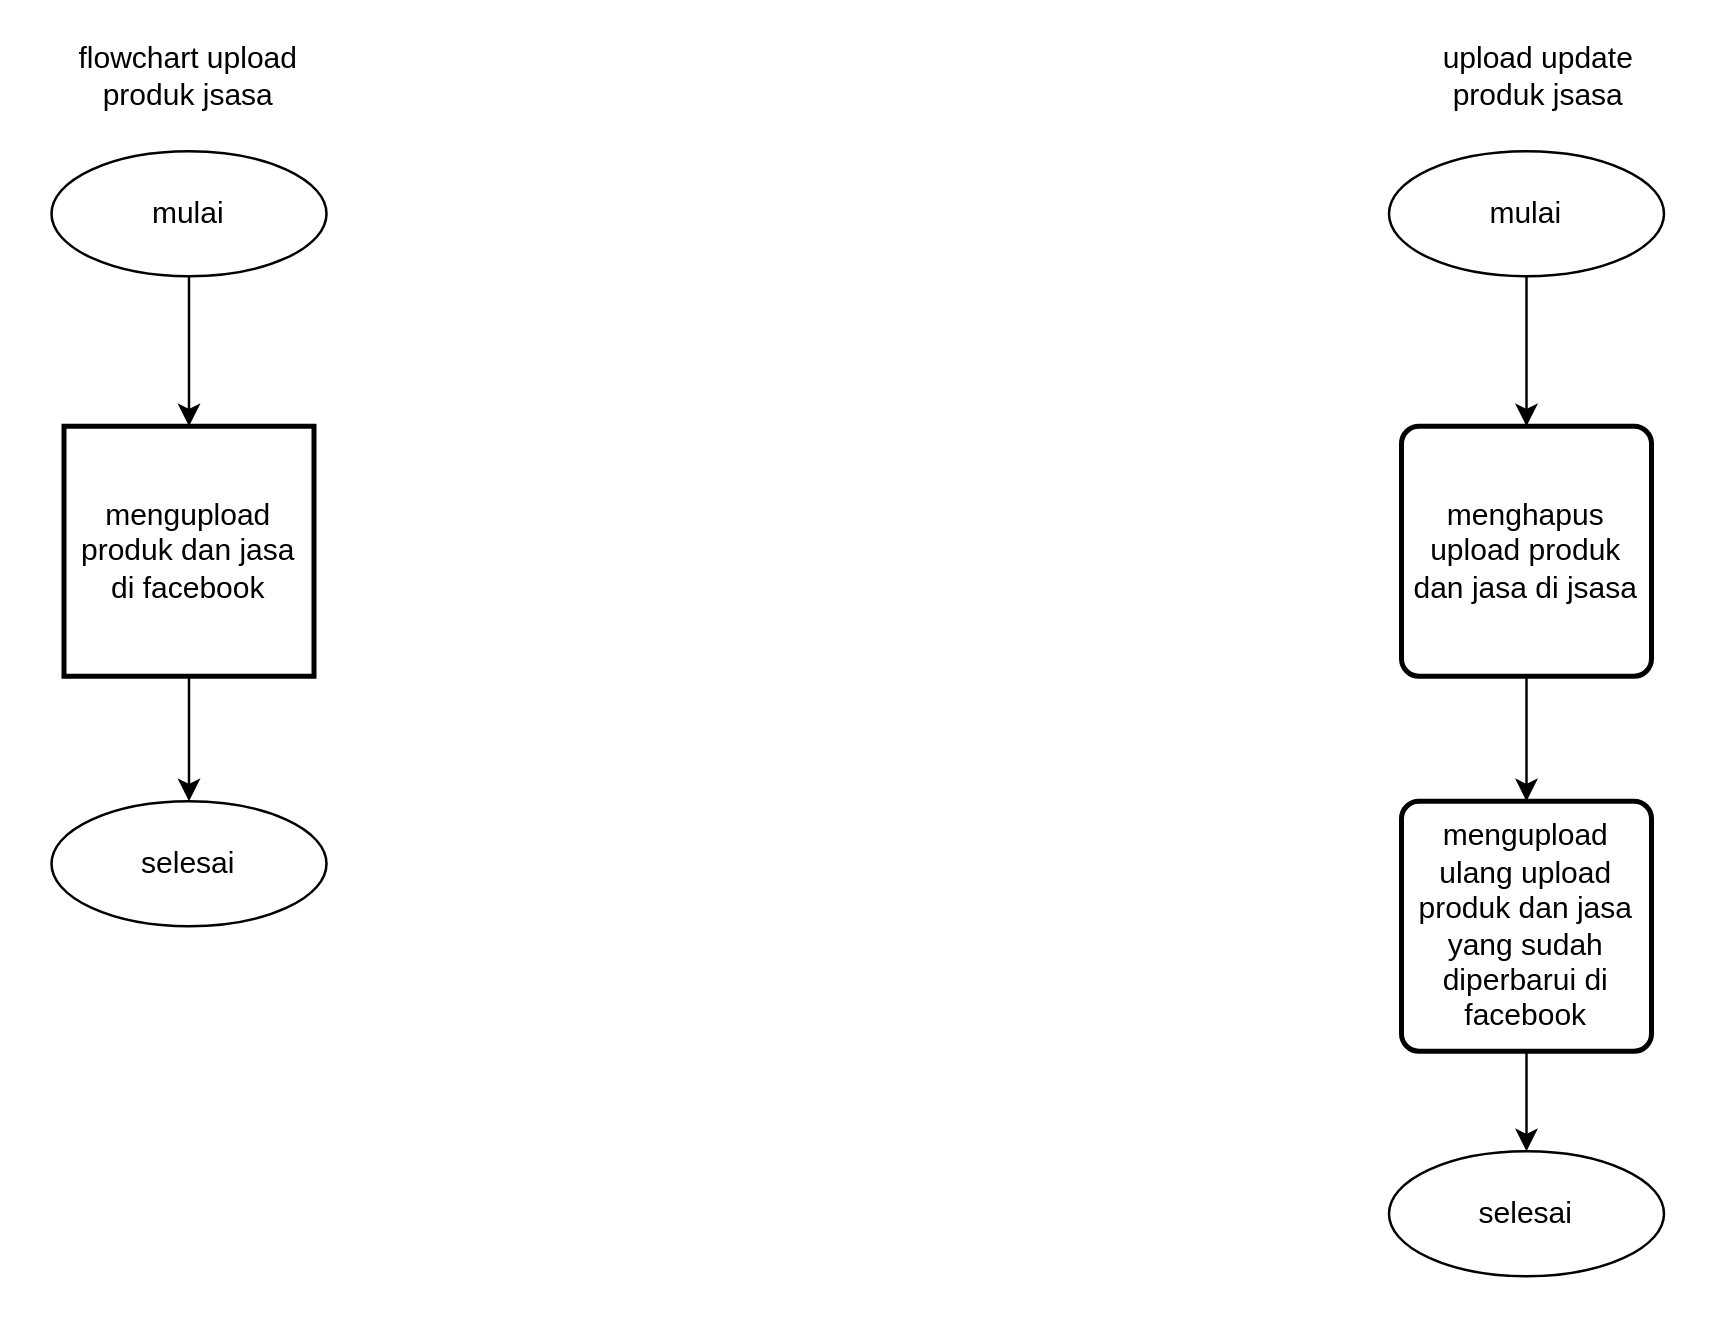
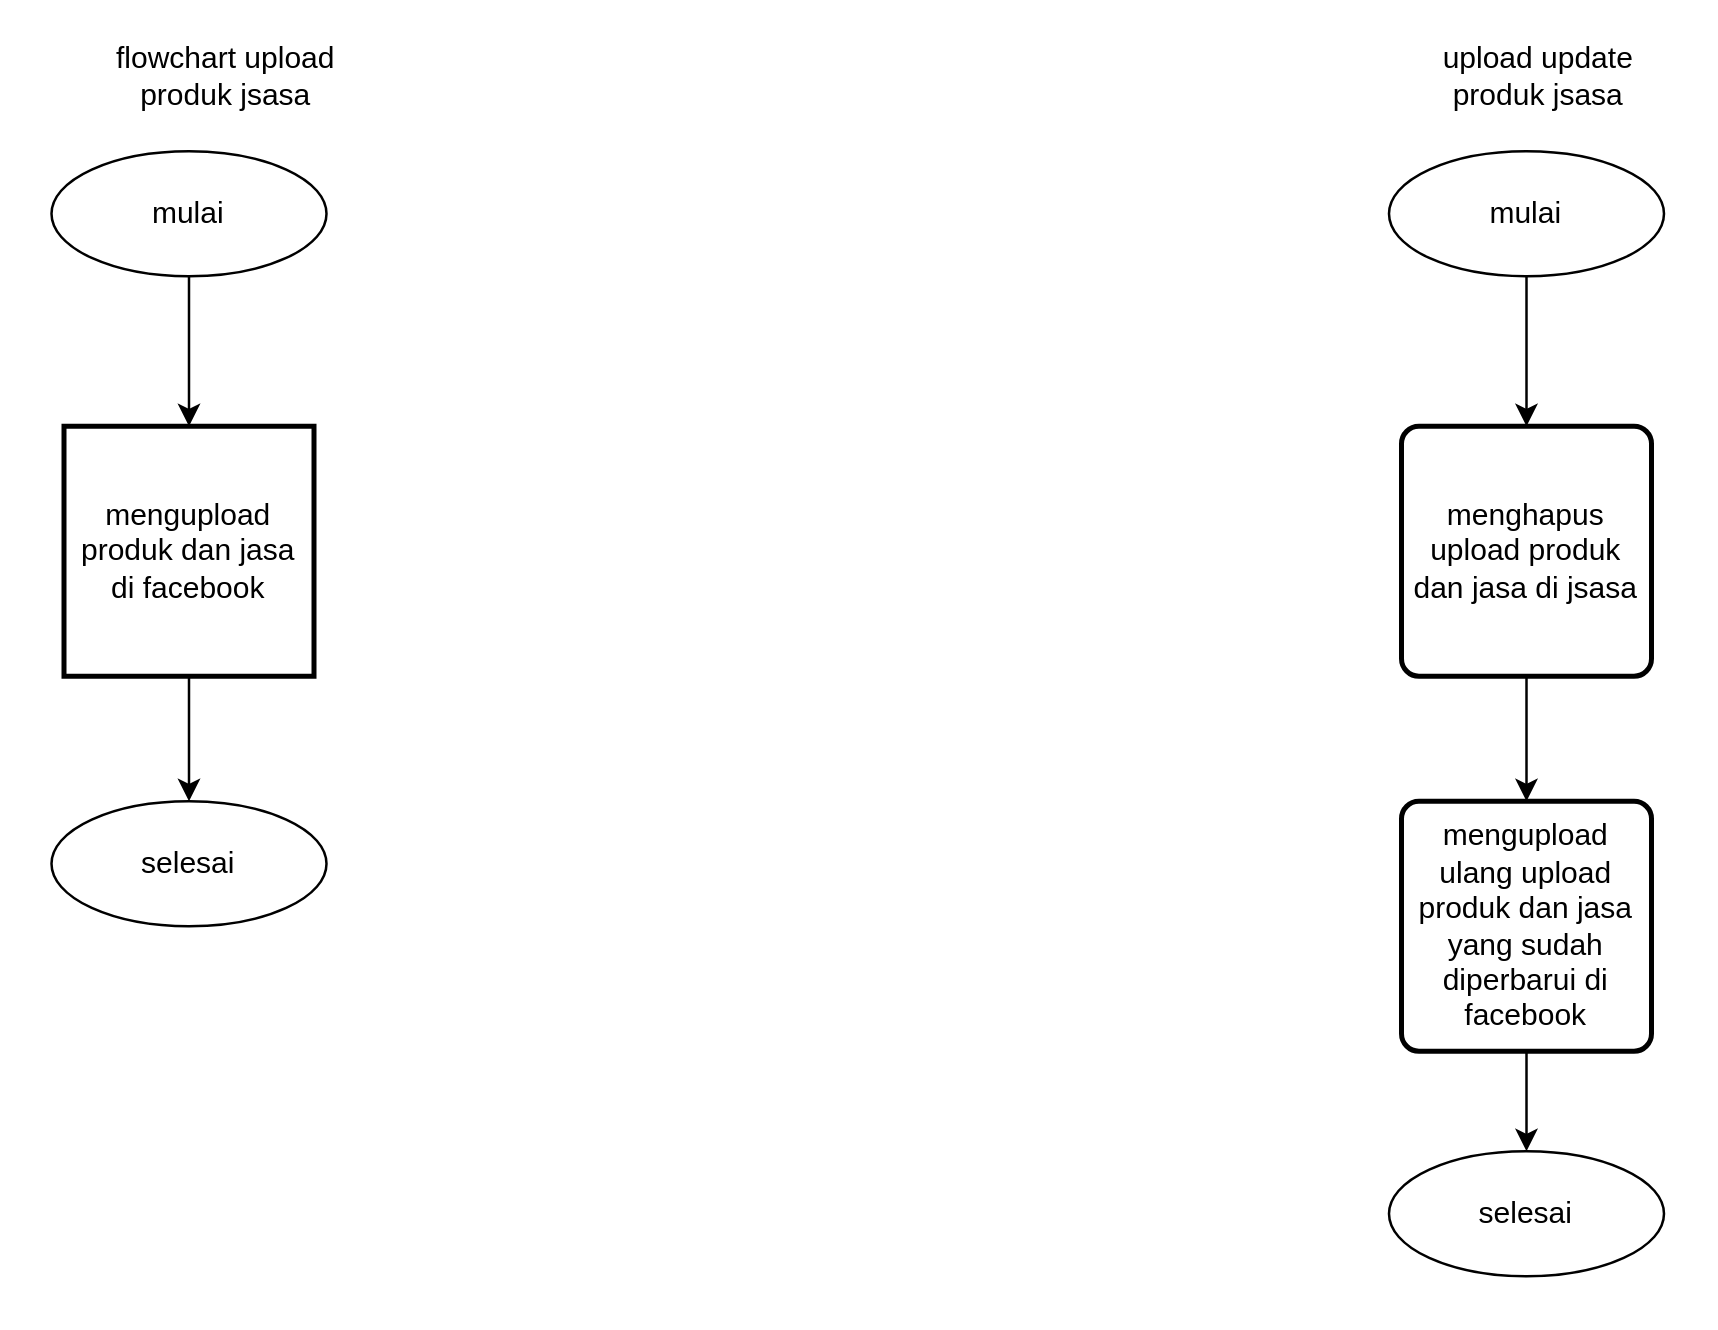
(189, 76) -> (226, 76)
